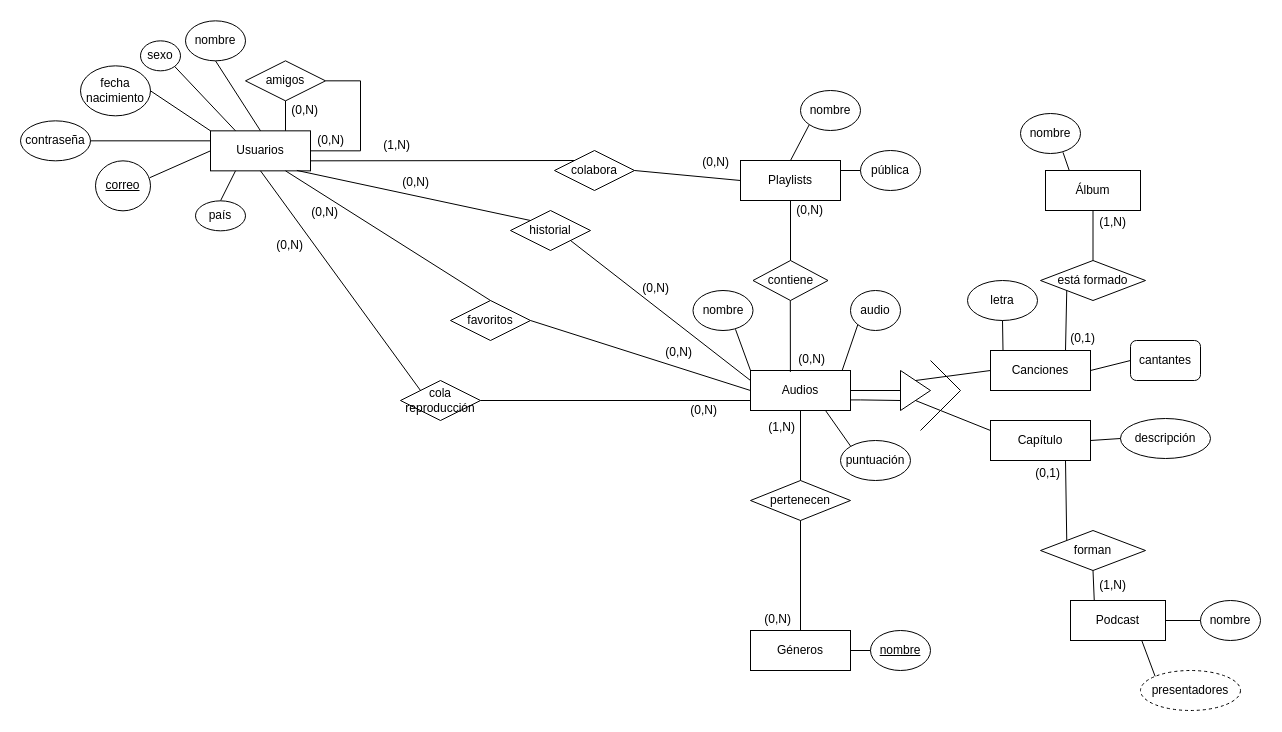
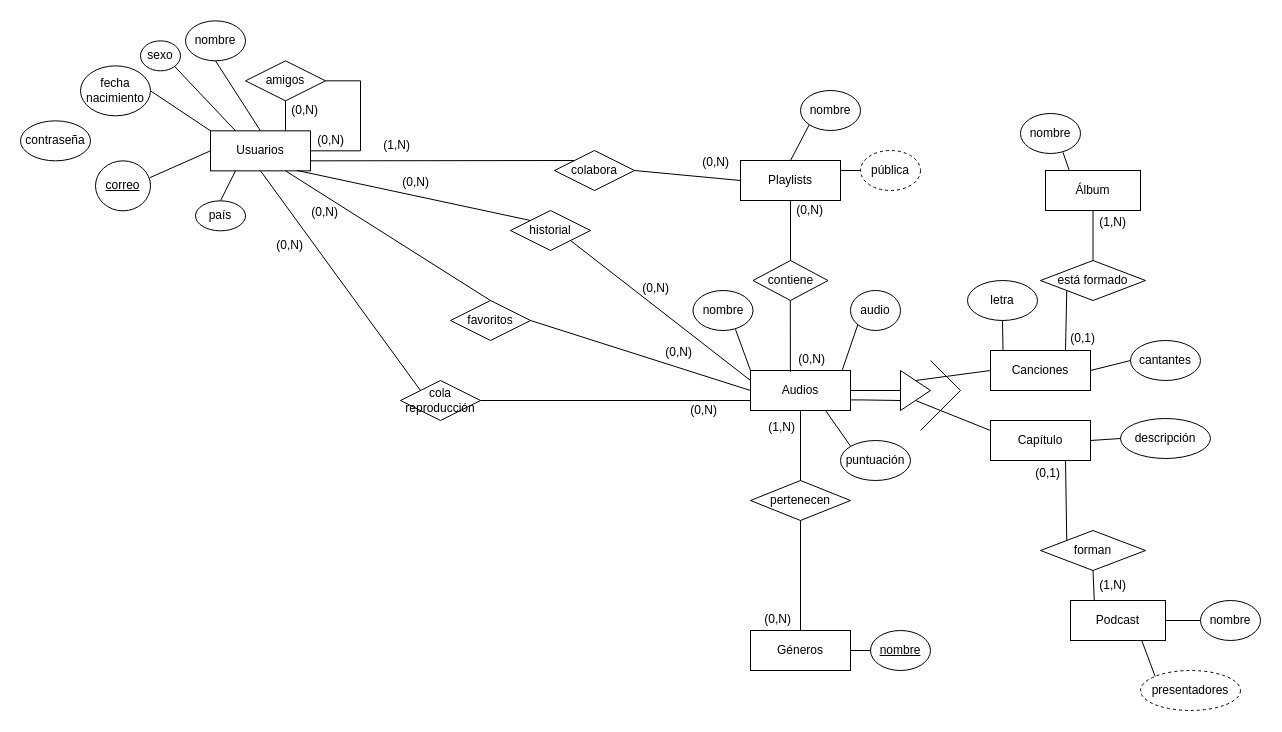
(151, 141) -> none
(891, 171) -> (891, 171)
(1166, 361) -> (1166, 361)
